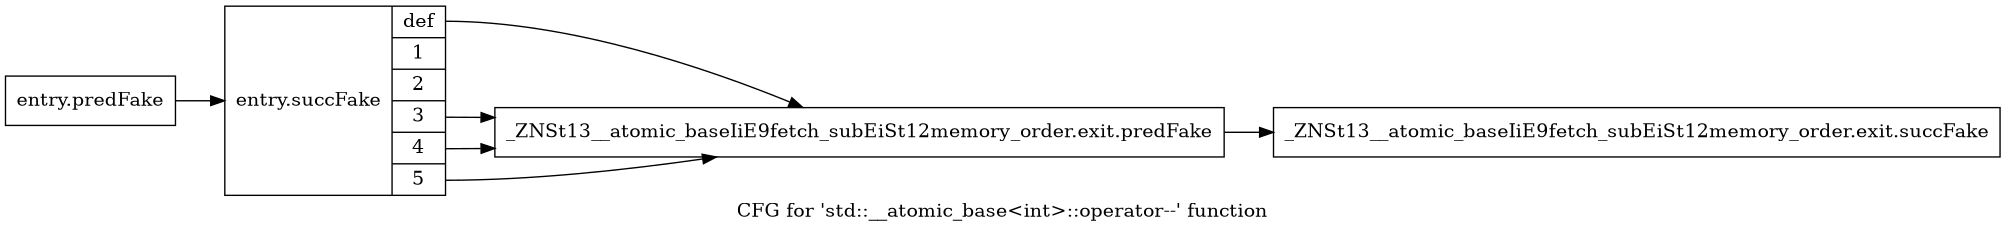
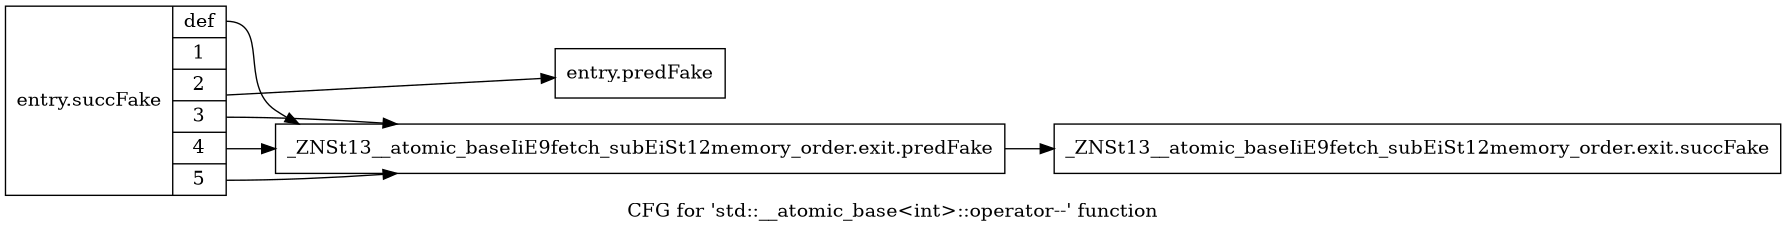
(193, 101) -> (384, 87)
